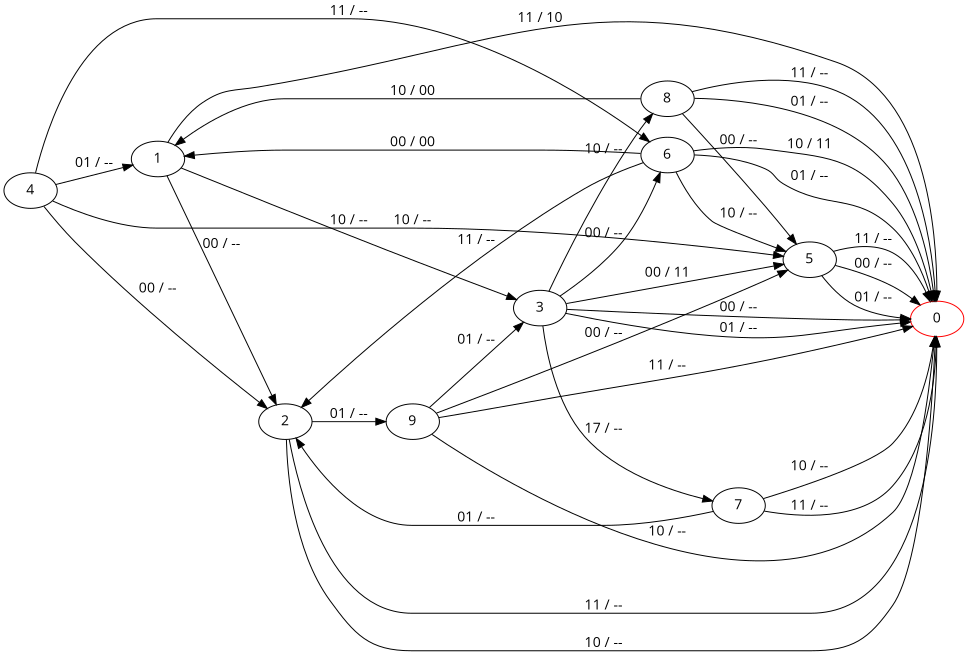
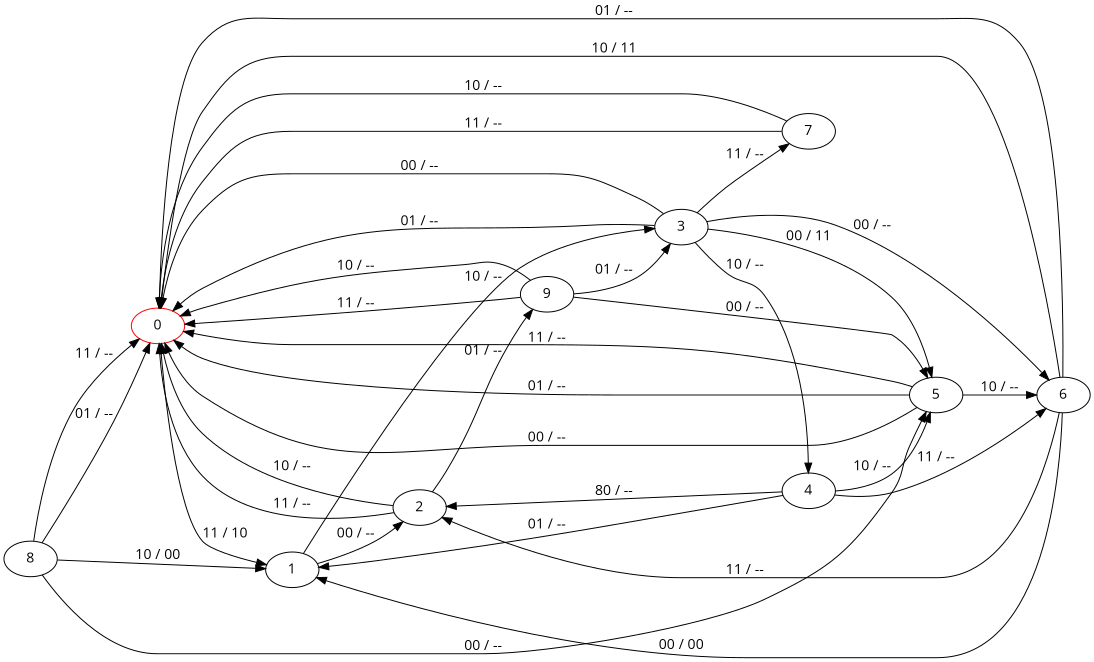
(623, 22) -> (178, 474)
(594, 204) -> (785, 334)
(716, 223) -> (995, 395)
(158, 289) -> (614, 491)
(604, 429) -> (745, 155)
(493, 525) -> none
